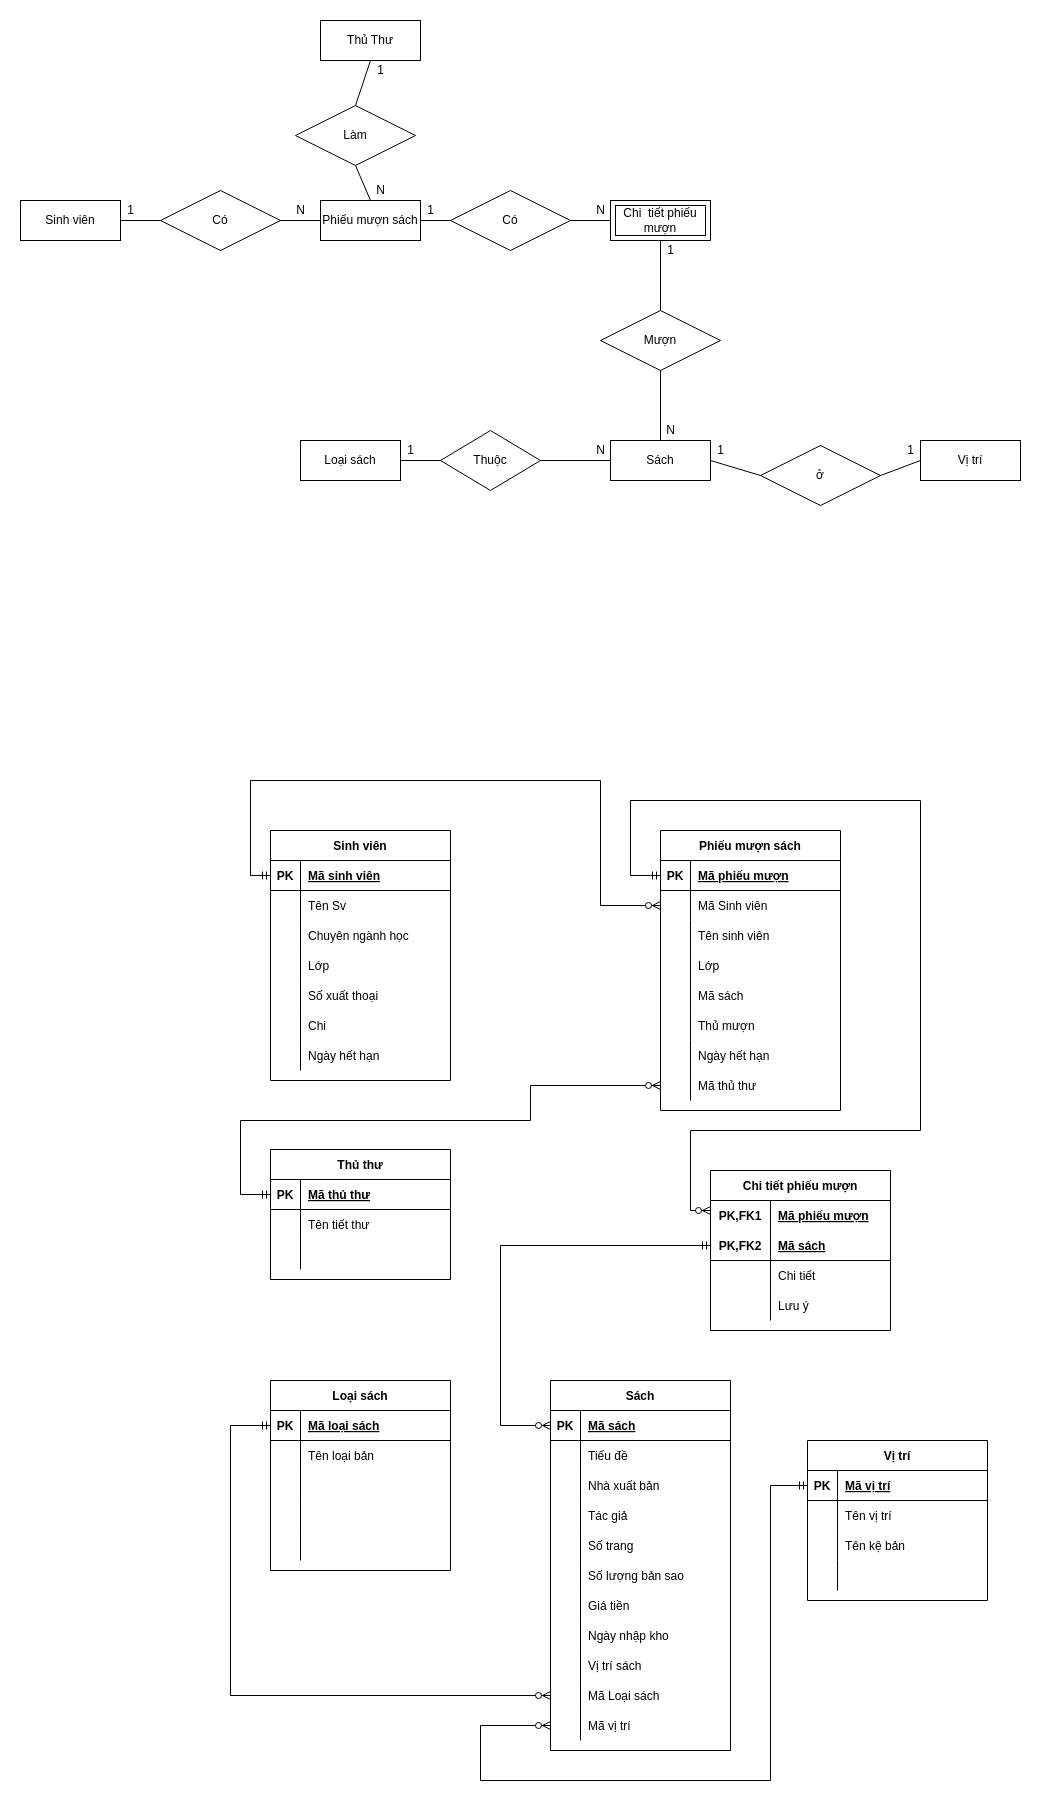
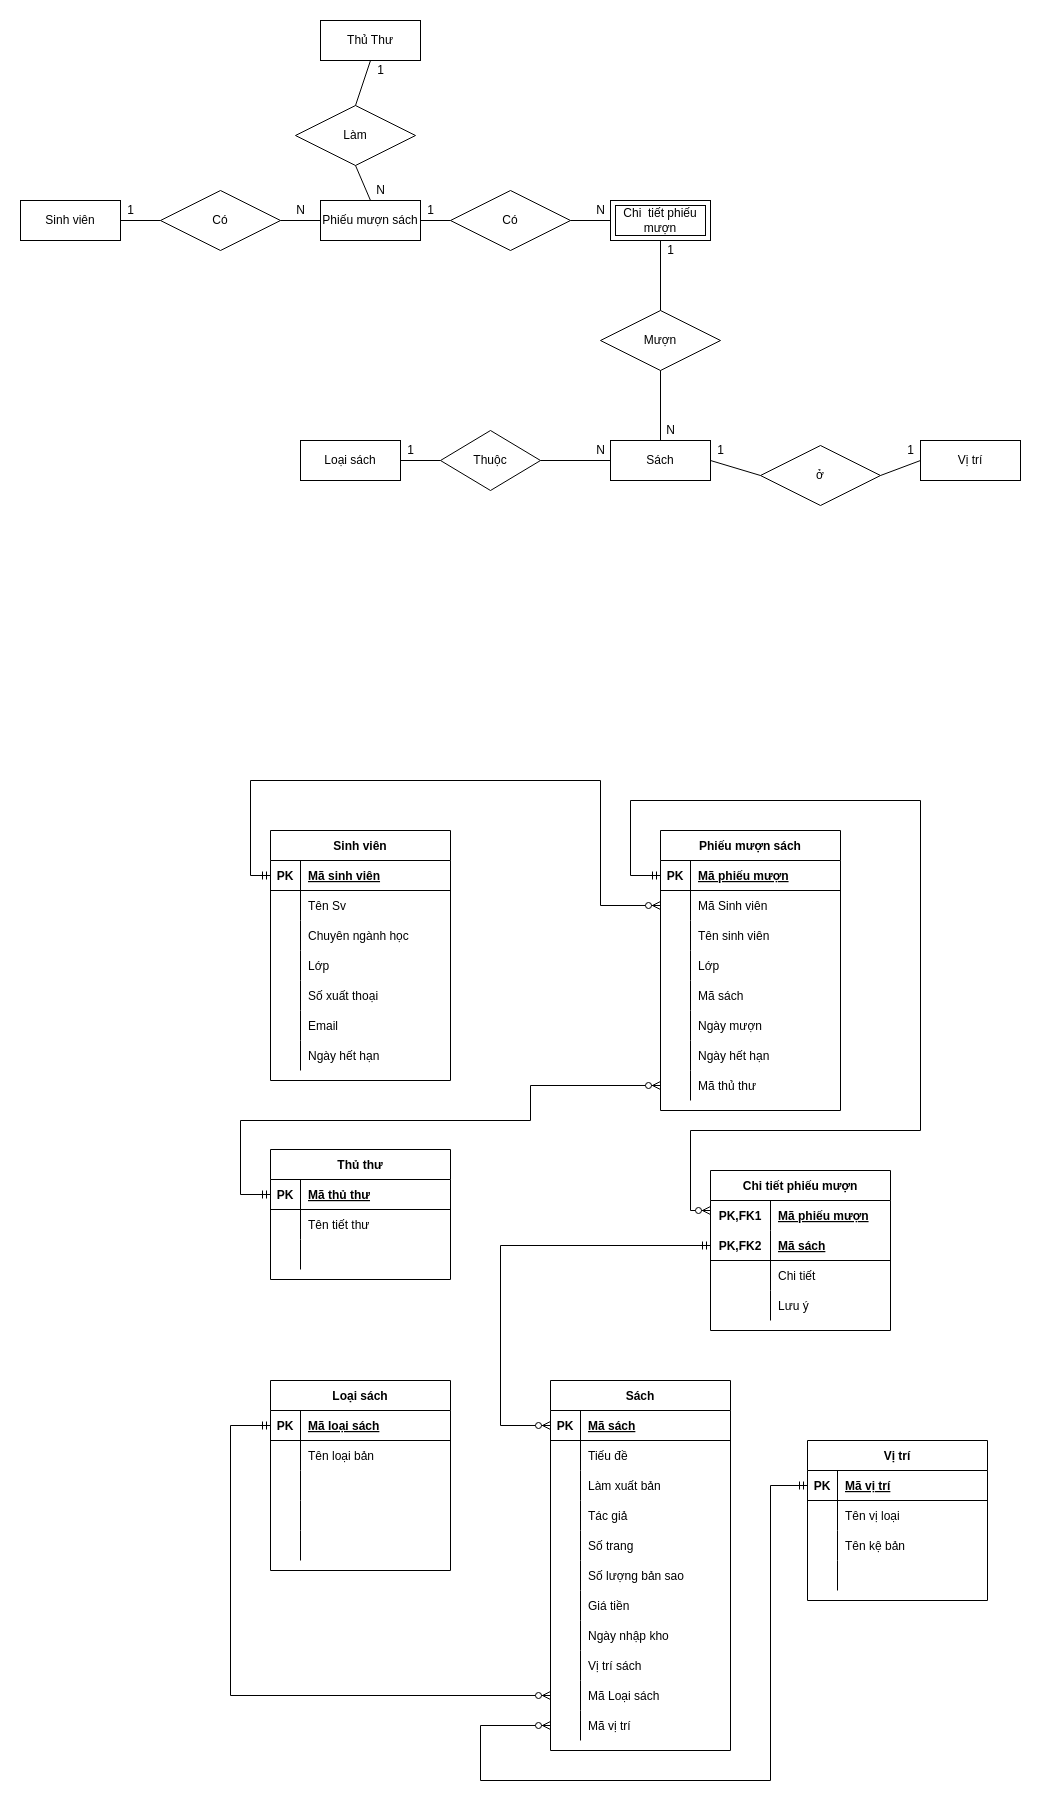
(317, 1026) -> (322, 1026)
(723, 1026) -> (727, 1026)
(625, 1486) -> (625, 1486)
(875, 1516) -> (876, 1516)
